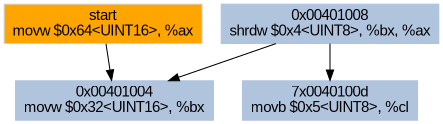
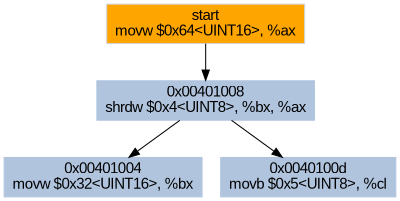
(108, 57) -> (206, 57)
(330, 101) -> (308, 177)
